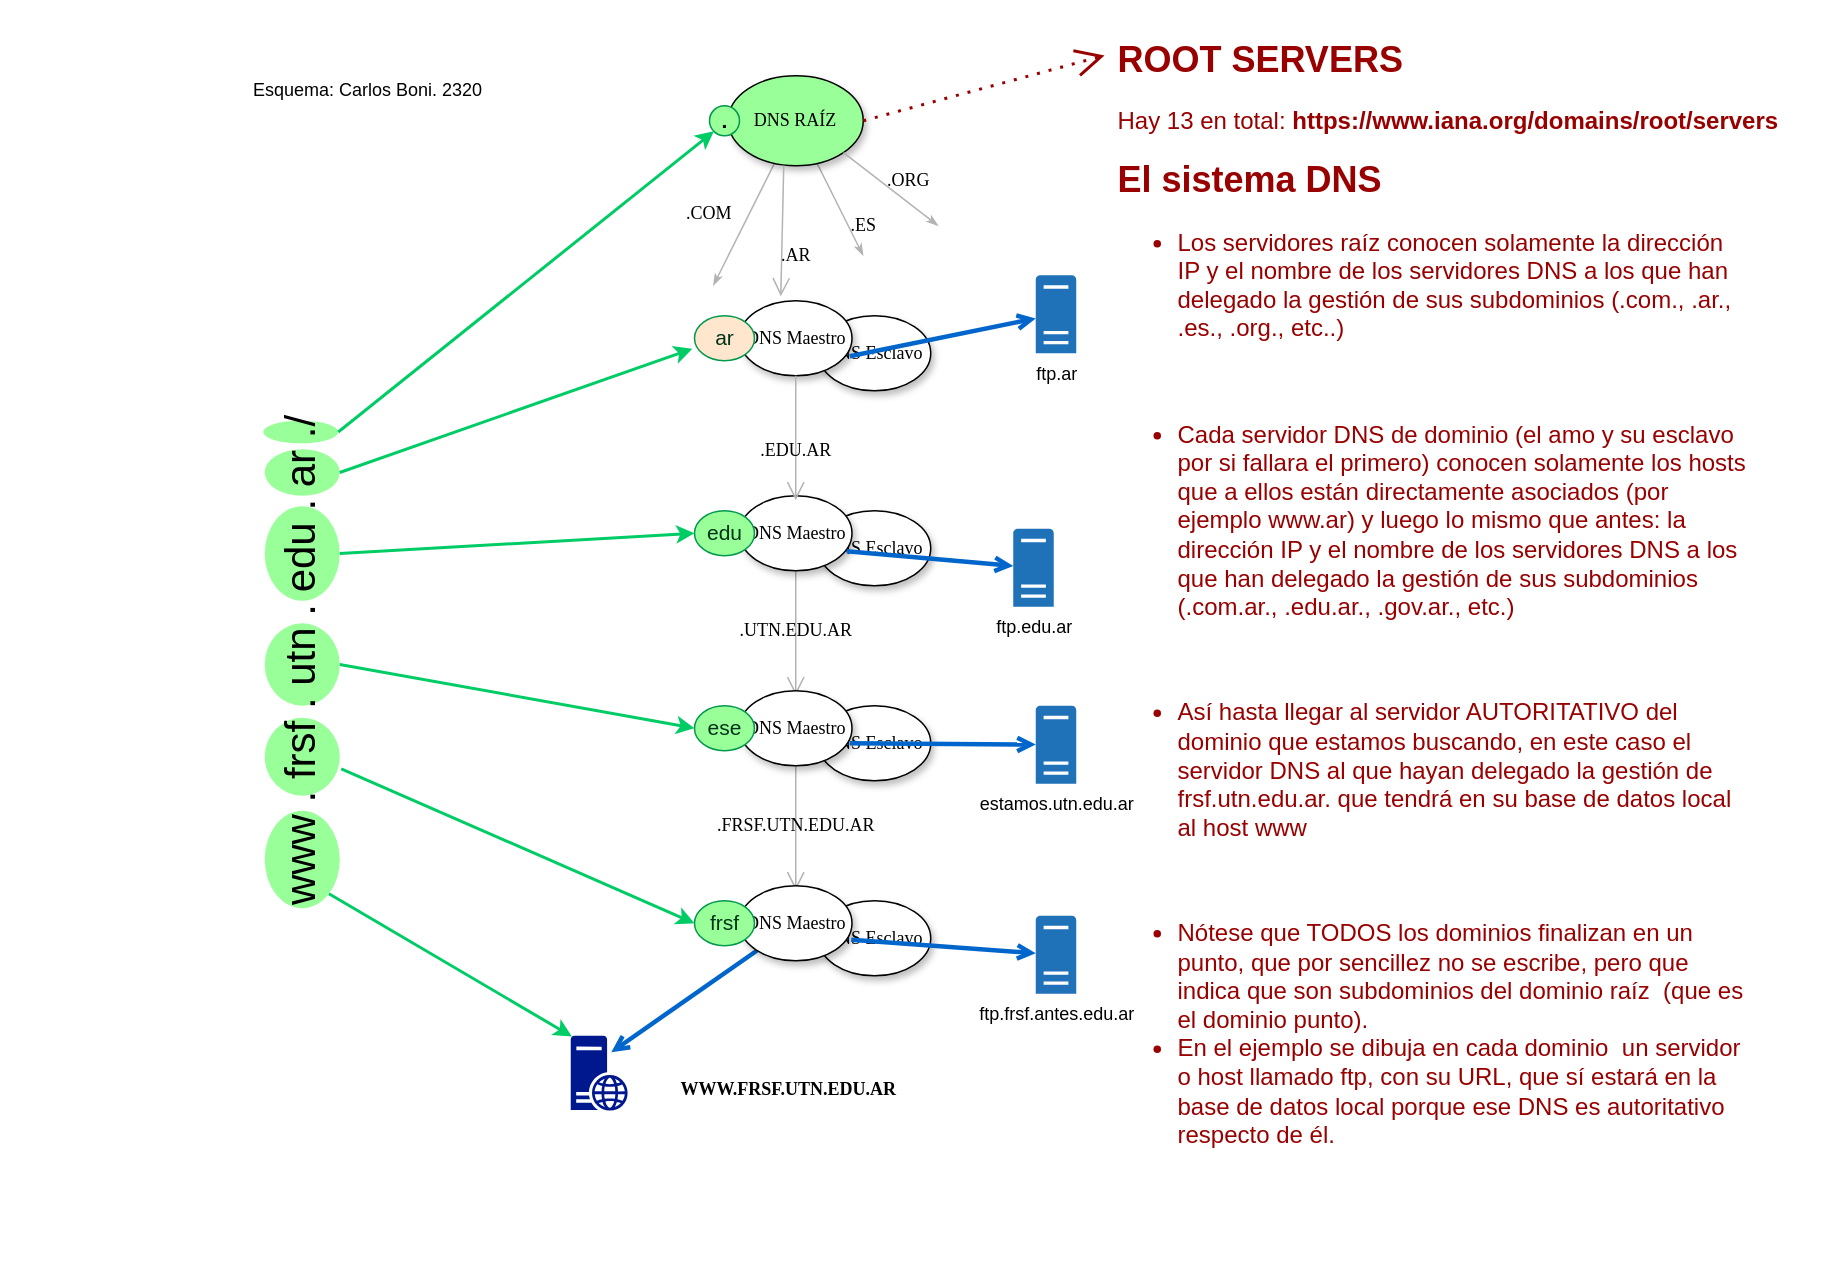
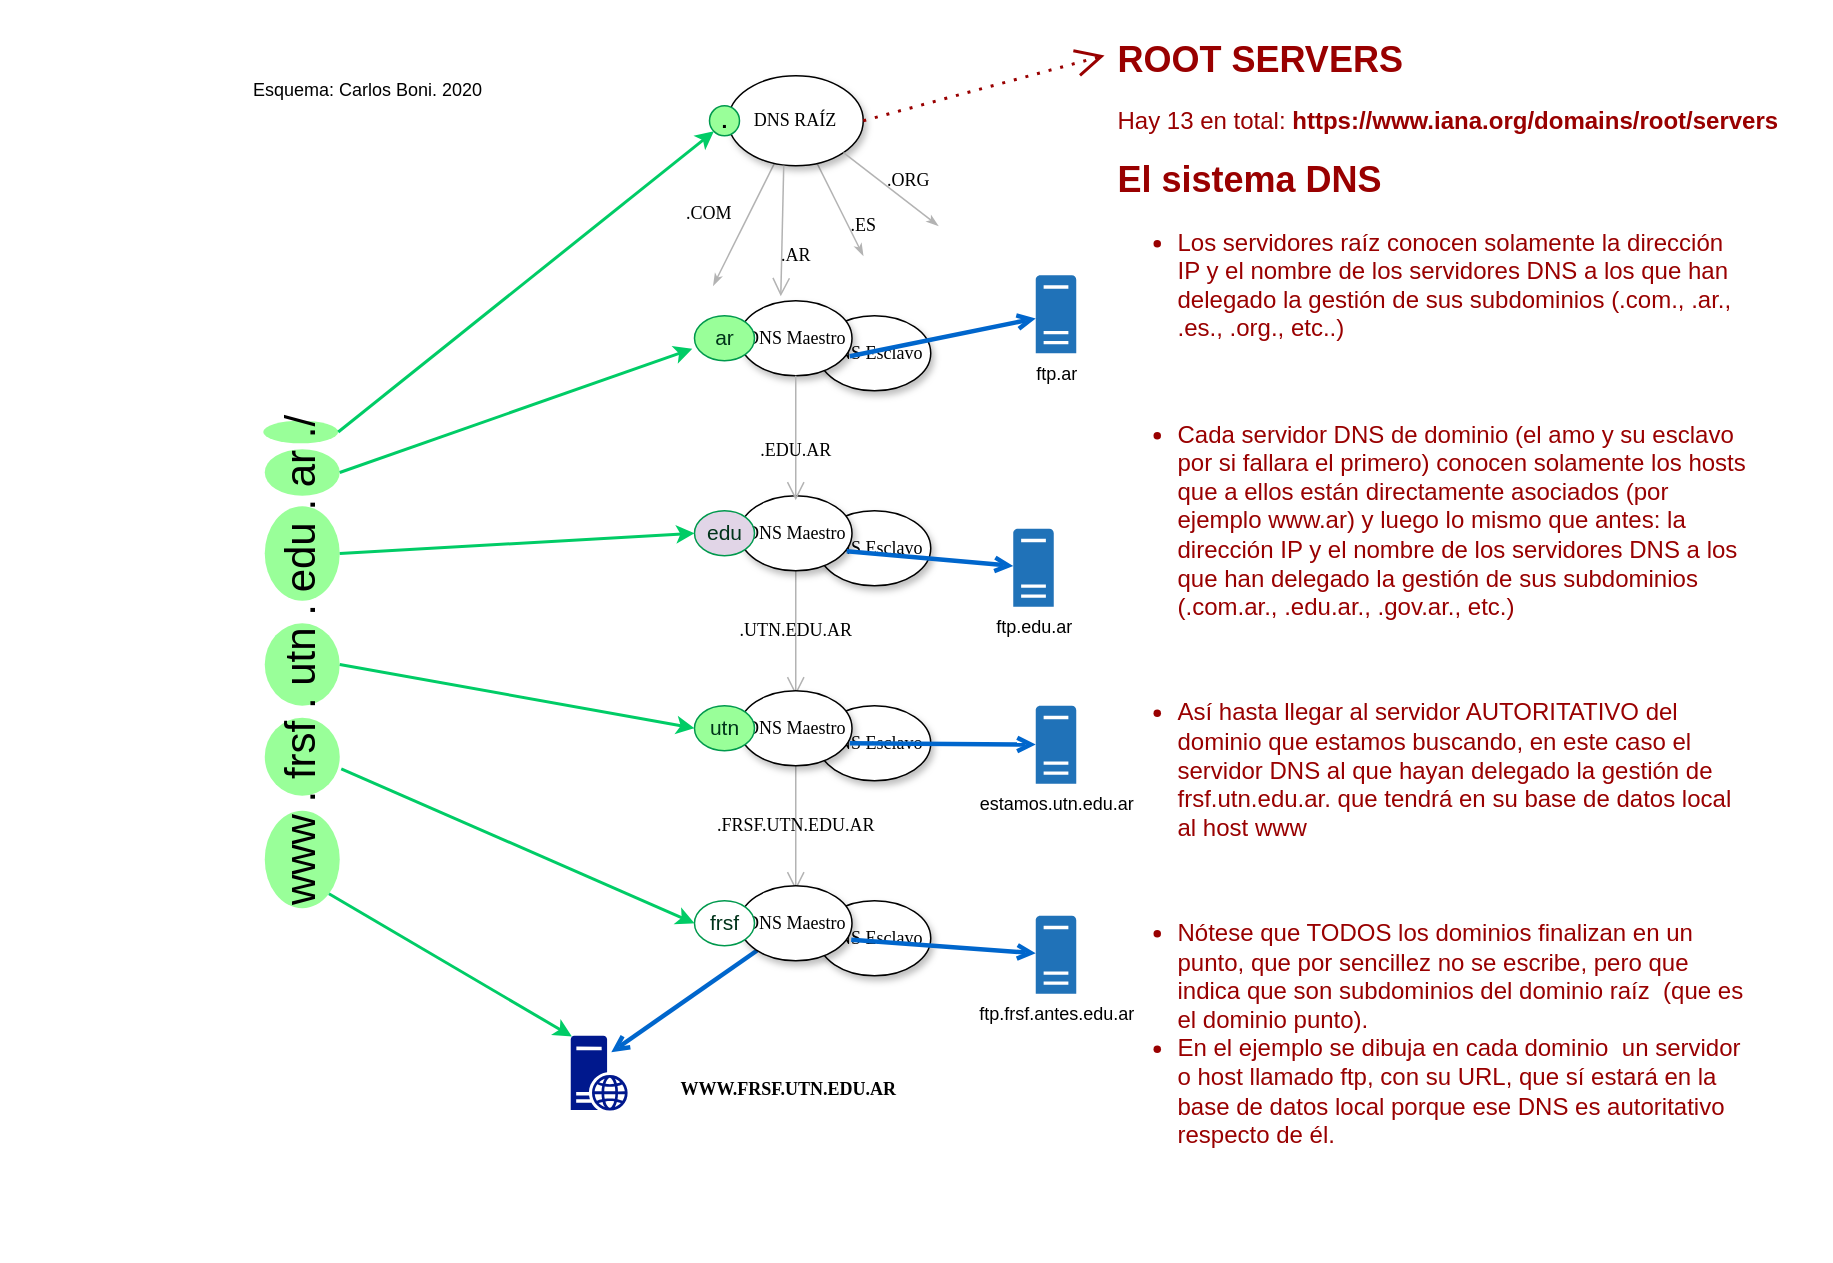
(368, 91) -> (368, 91)
(796, 121) -> (796, 121)
(725, 338) -> (725, 338)
(725, 533) -> (725, 533)
(725, 728) -> (725, 728)
(725, 923) -> (725, 923)
